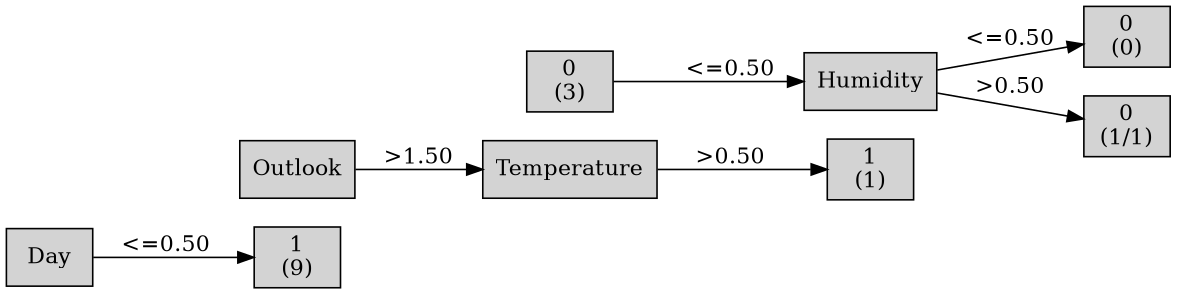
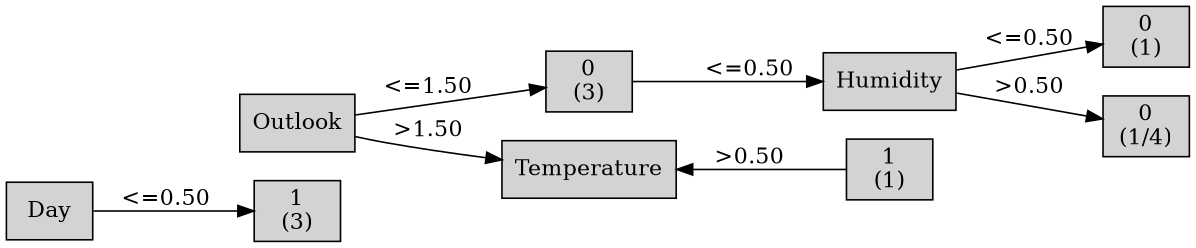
(1127, 37) -> (1146, 37)
none -> (442, 102)
(1127, 126) -> (1146, 126)
(734, 169) -> (770, 169)
(297, 257) -> (297, 211)
